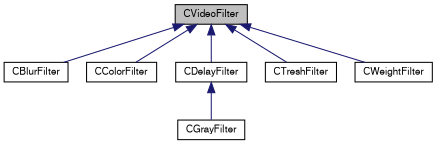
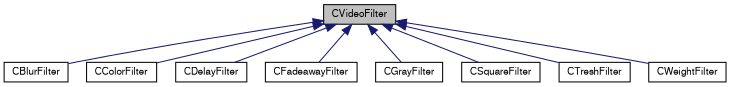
none -> (311, 72)
none -> (501, 72)
(211, 106) -> (388, 47)
